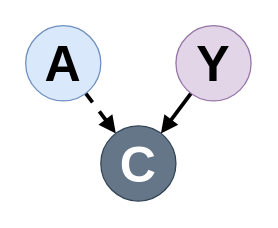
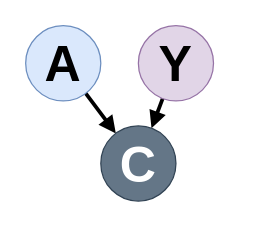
(213, 63) -> (176, 63)
(95, 106) -> (95, 106)
